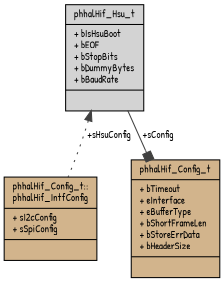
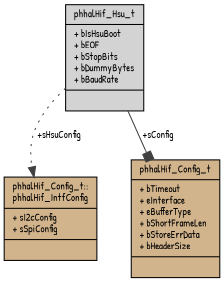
(79, 149) -> (38, 123)
